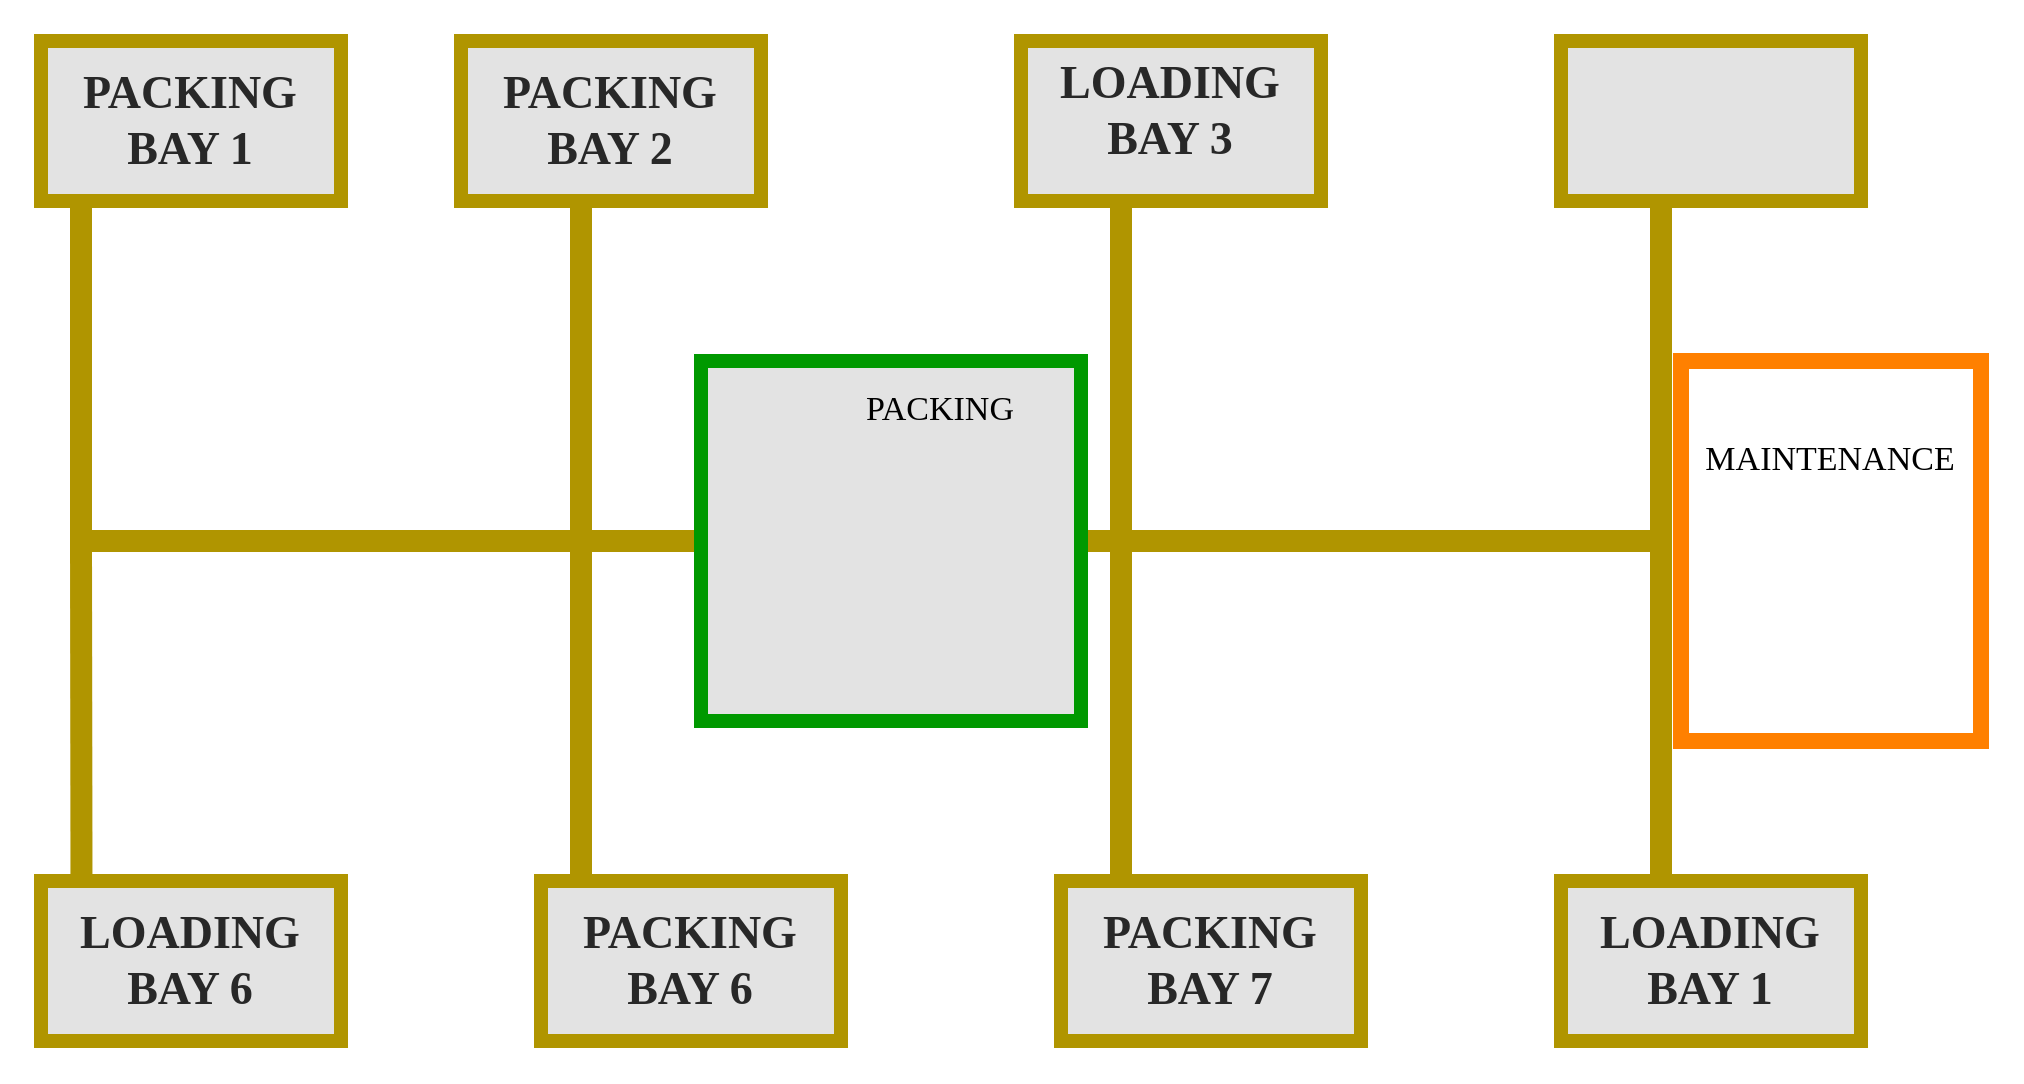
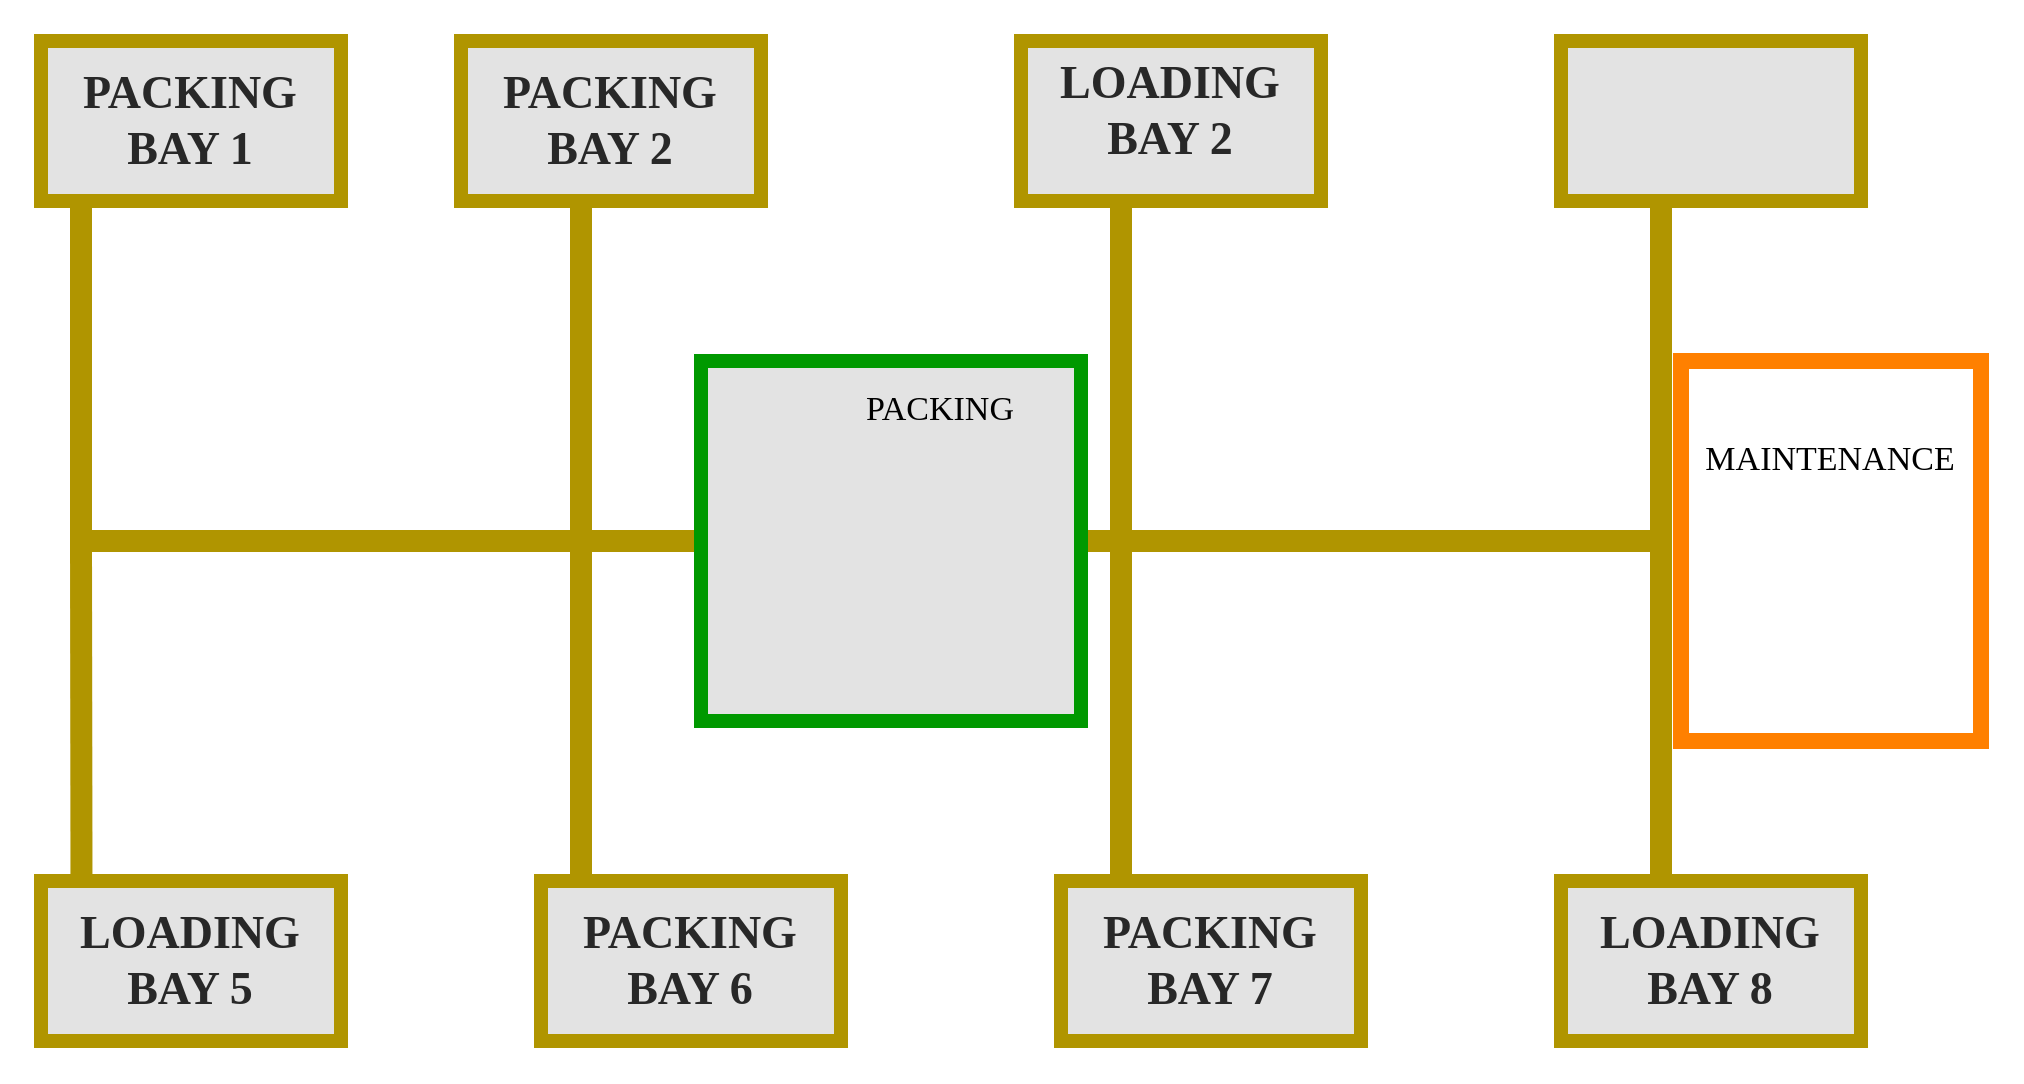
(1171, 111) -> (1171, 111)
(191, 961) -> (191, 961)
(1711, 961) -> (1711, 961)
